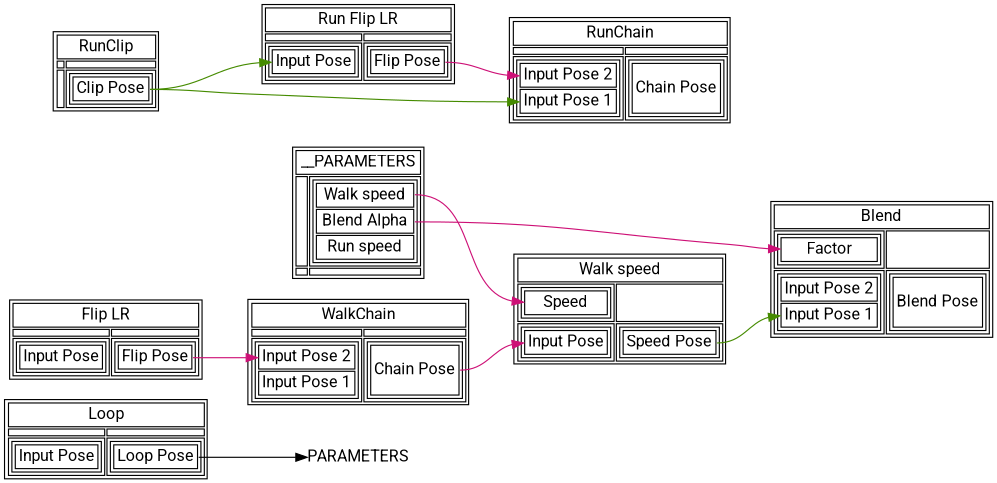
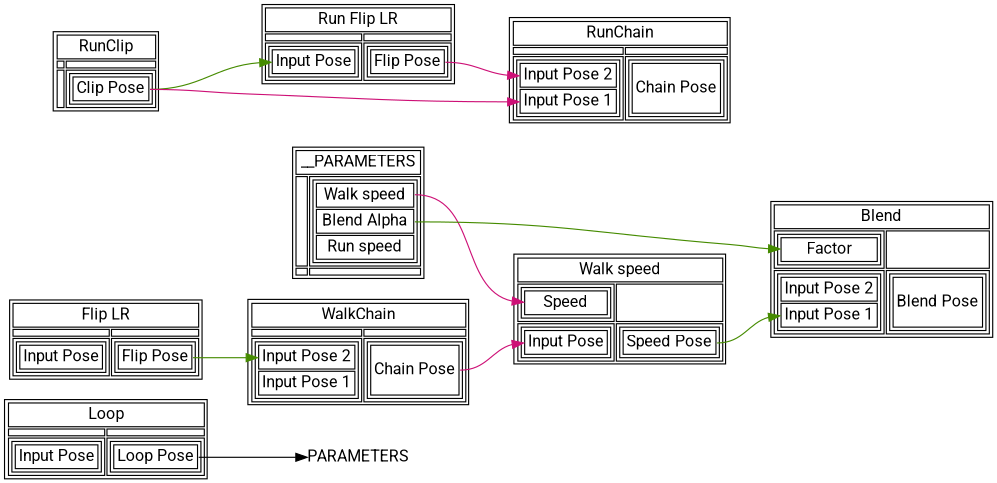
(329, 97) -> (329, 97)
(592, 231) -> (592, 231)
(220, 358) -> (220, 358)
